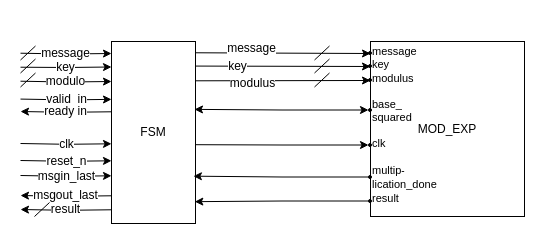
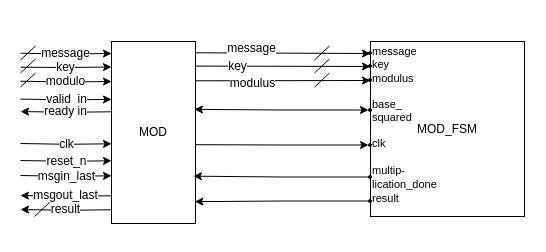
(448, 130) -> (448, 130)
(154, 133) -> (154, 133)
